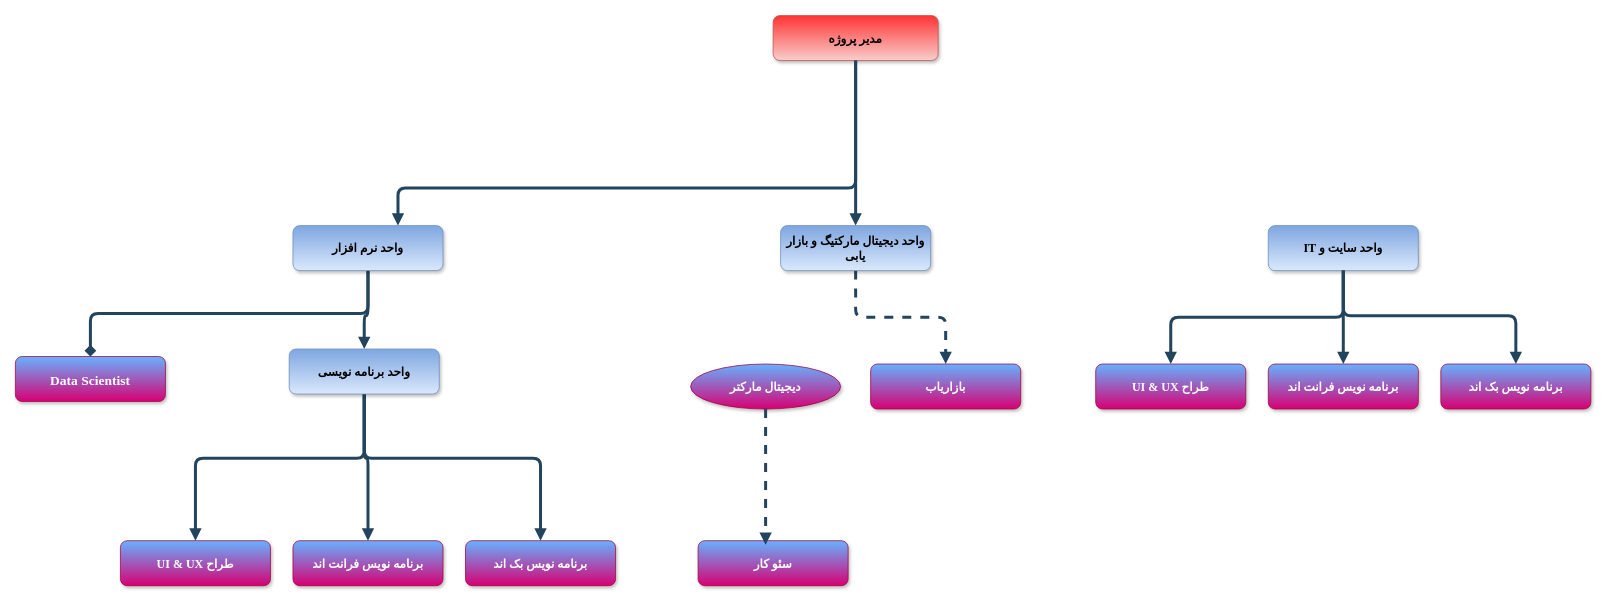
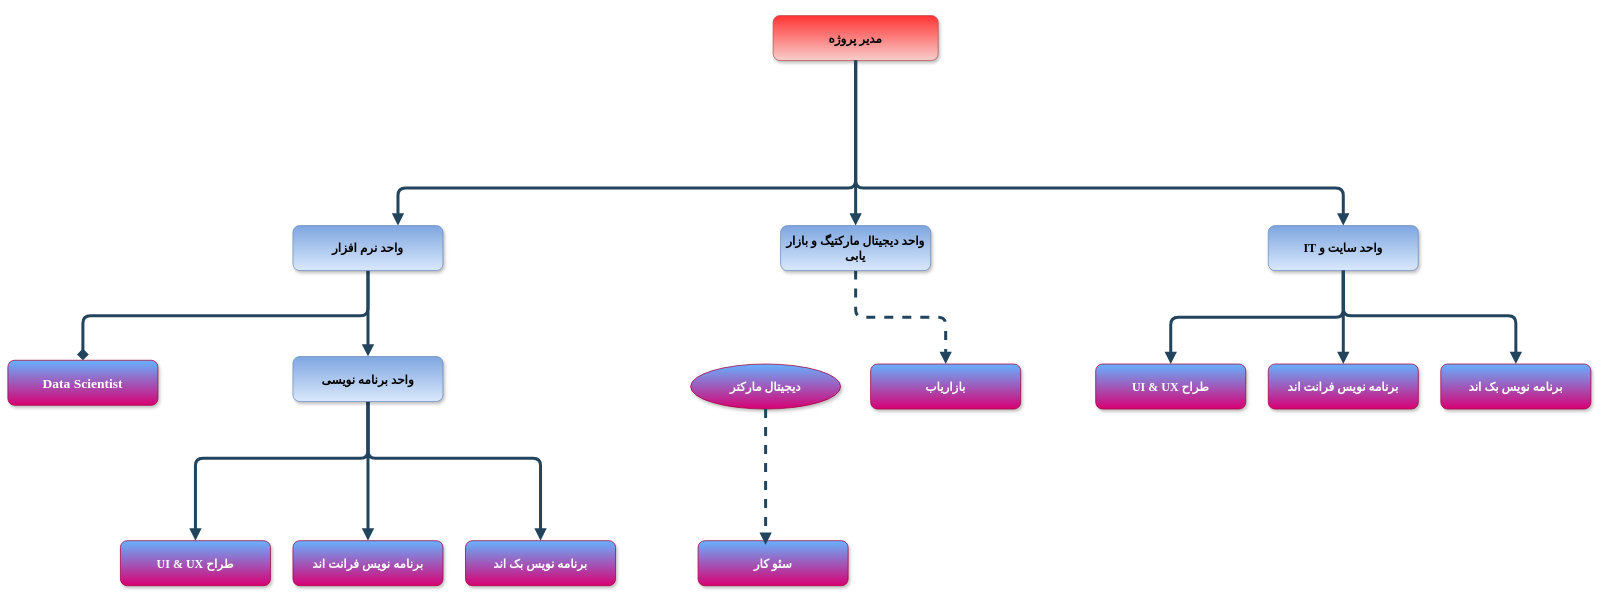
none -> (1110, 188)
(364, 371) -> (368, 379)
(90, 379) -> (83, 383)
